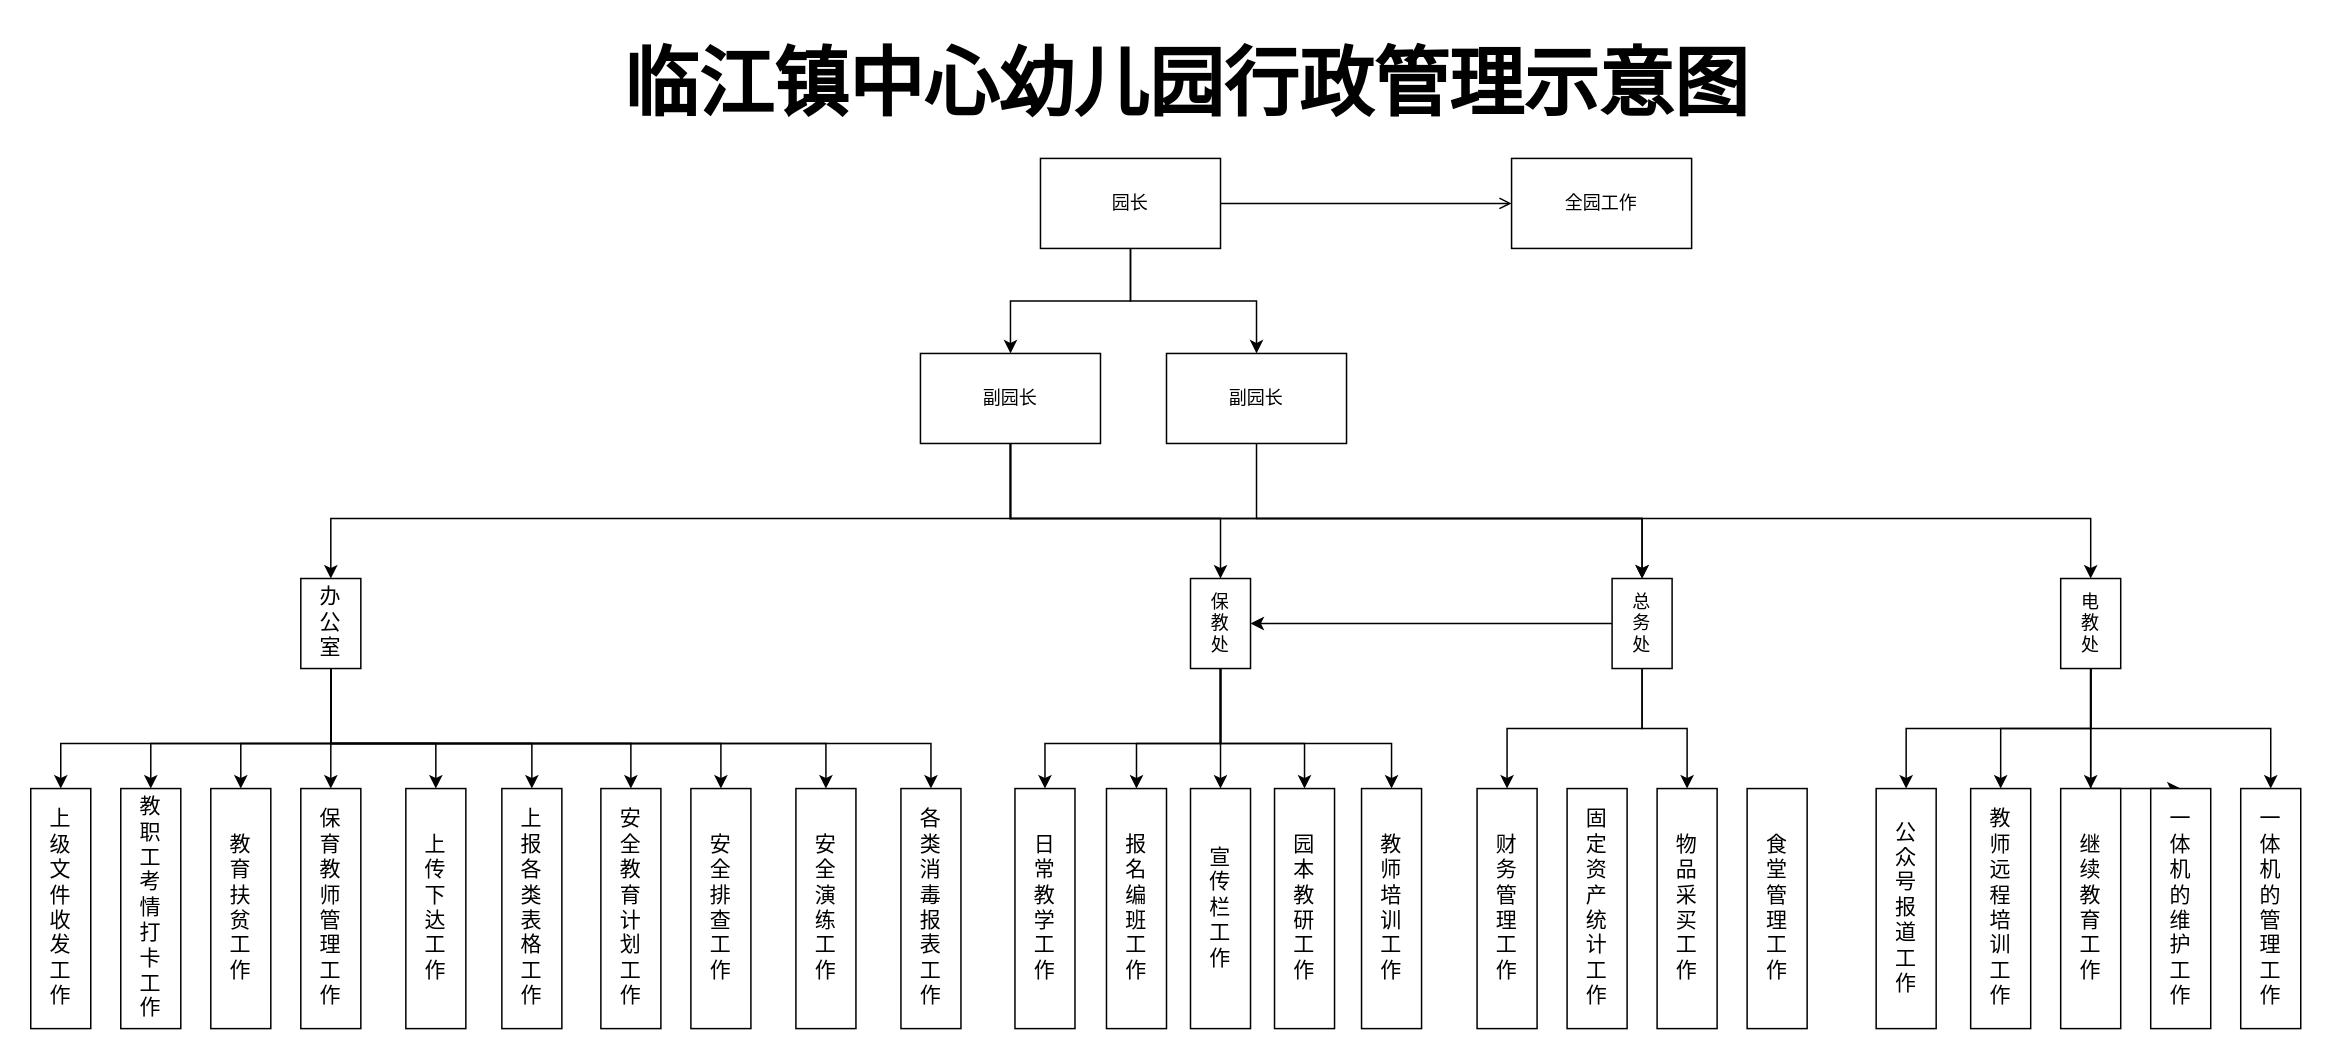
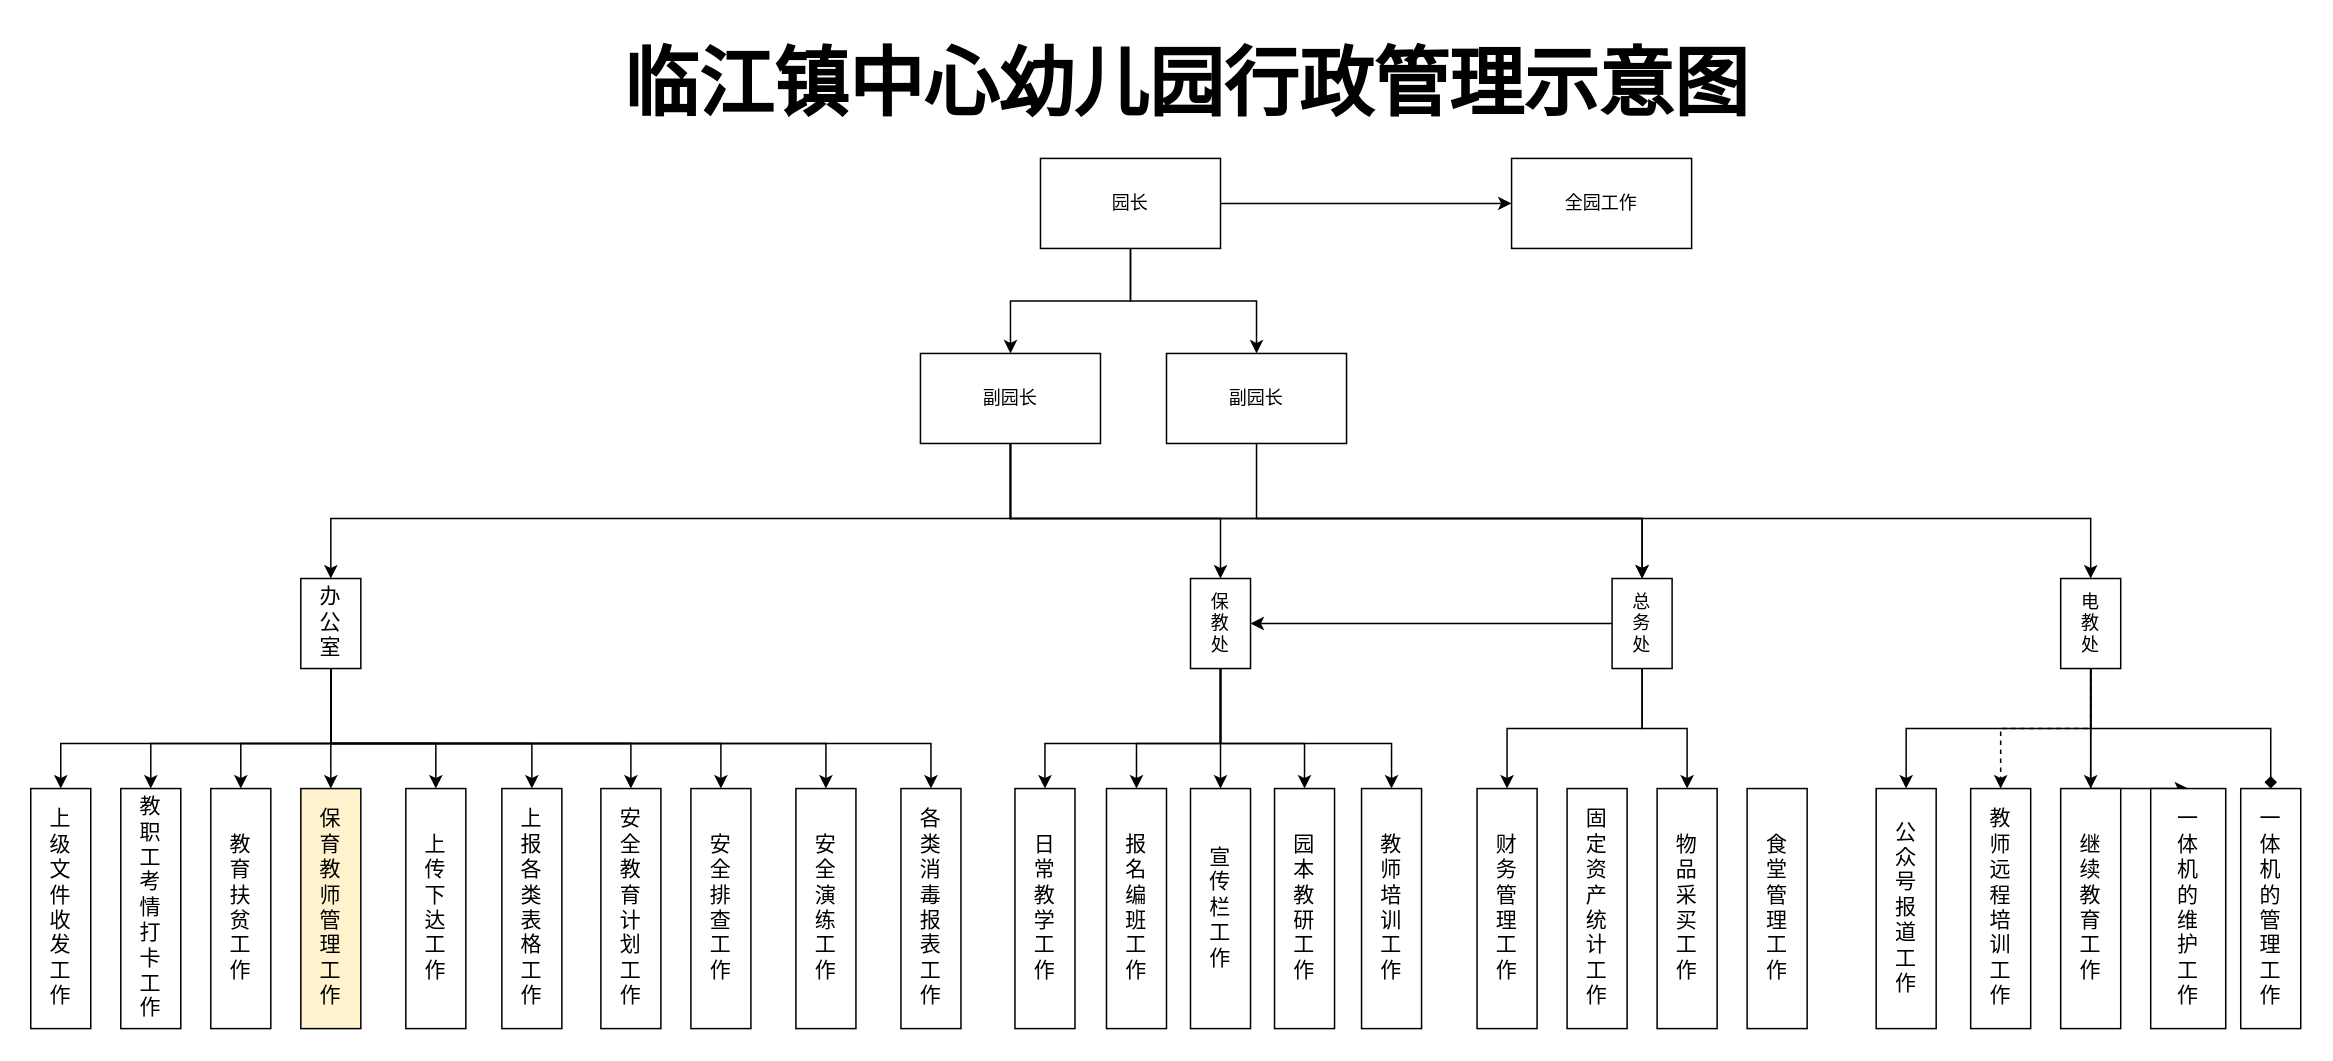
(1502, 203) -> (1500, 203)
(2000, 753) -> (2000, 753)
(2270, 777) -> (2270, 776)
(331, 908) -> (331, 908)
(2180, 908) -> (2188, 908)
